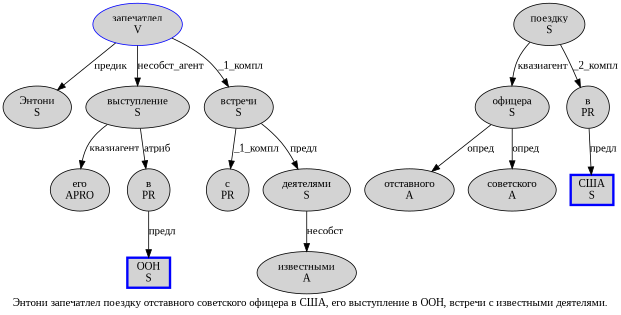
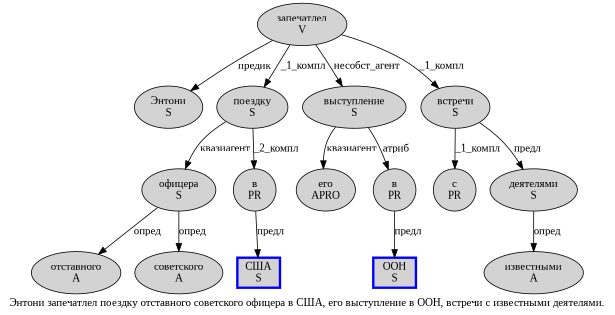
(138, 24) -> (302, 24)
none -> (279, 62)
(325, 231) -> (547, 231)
